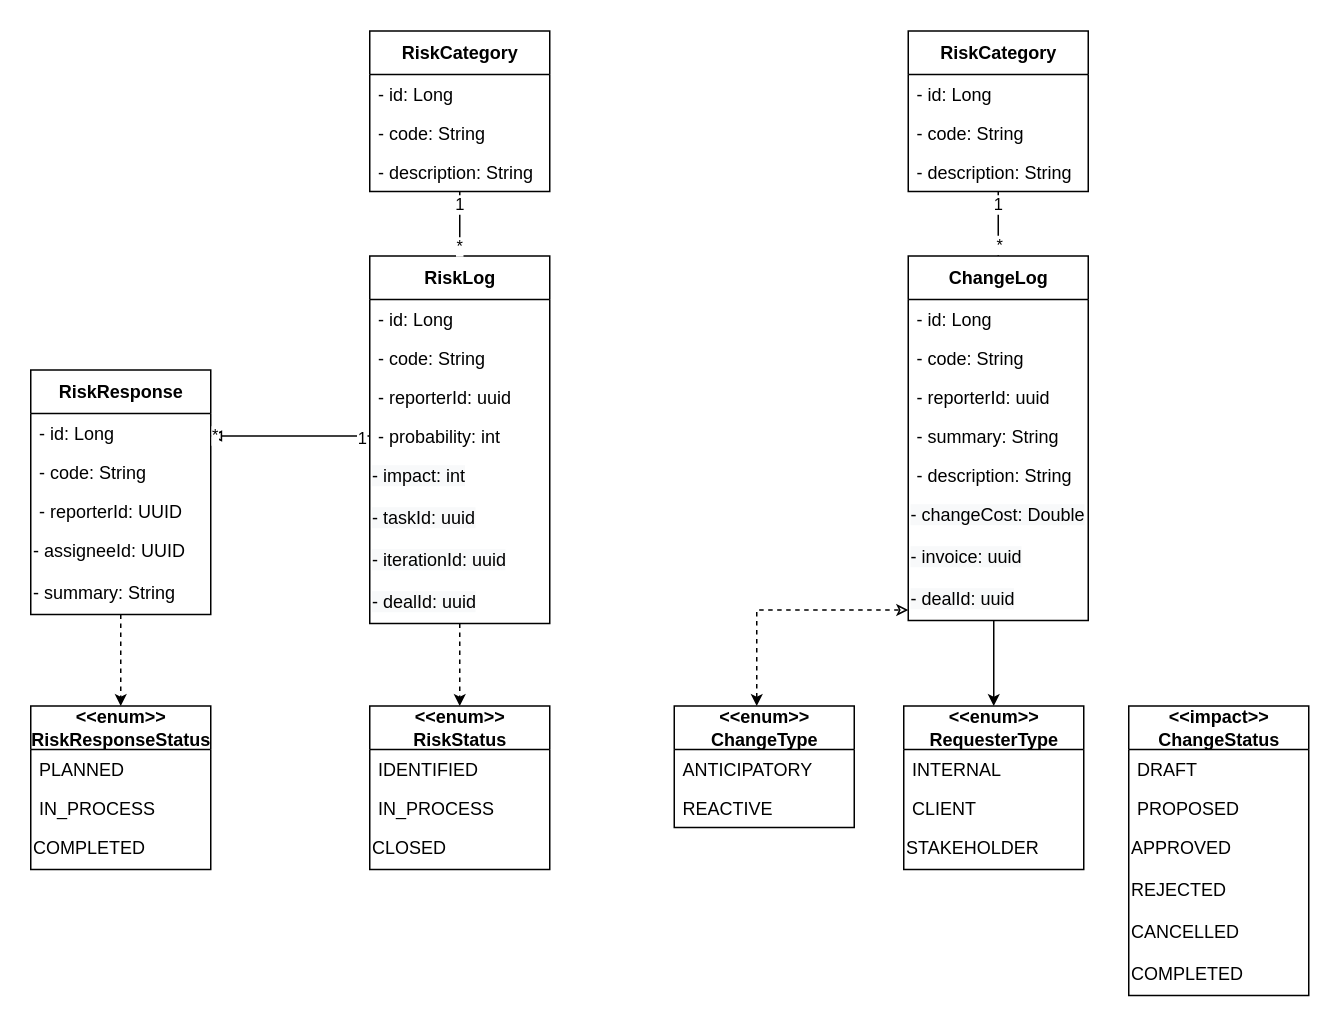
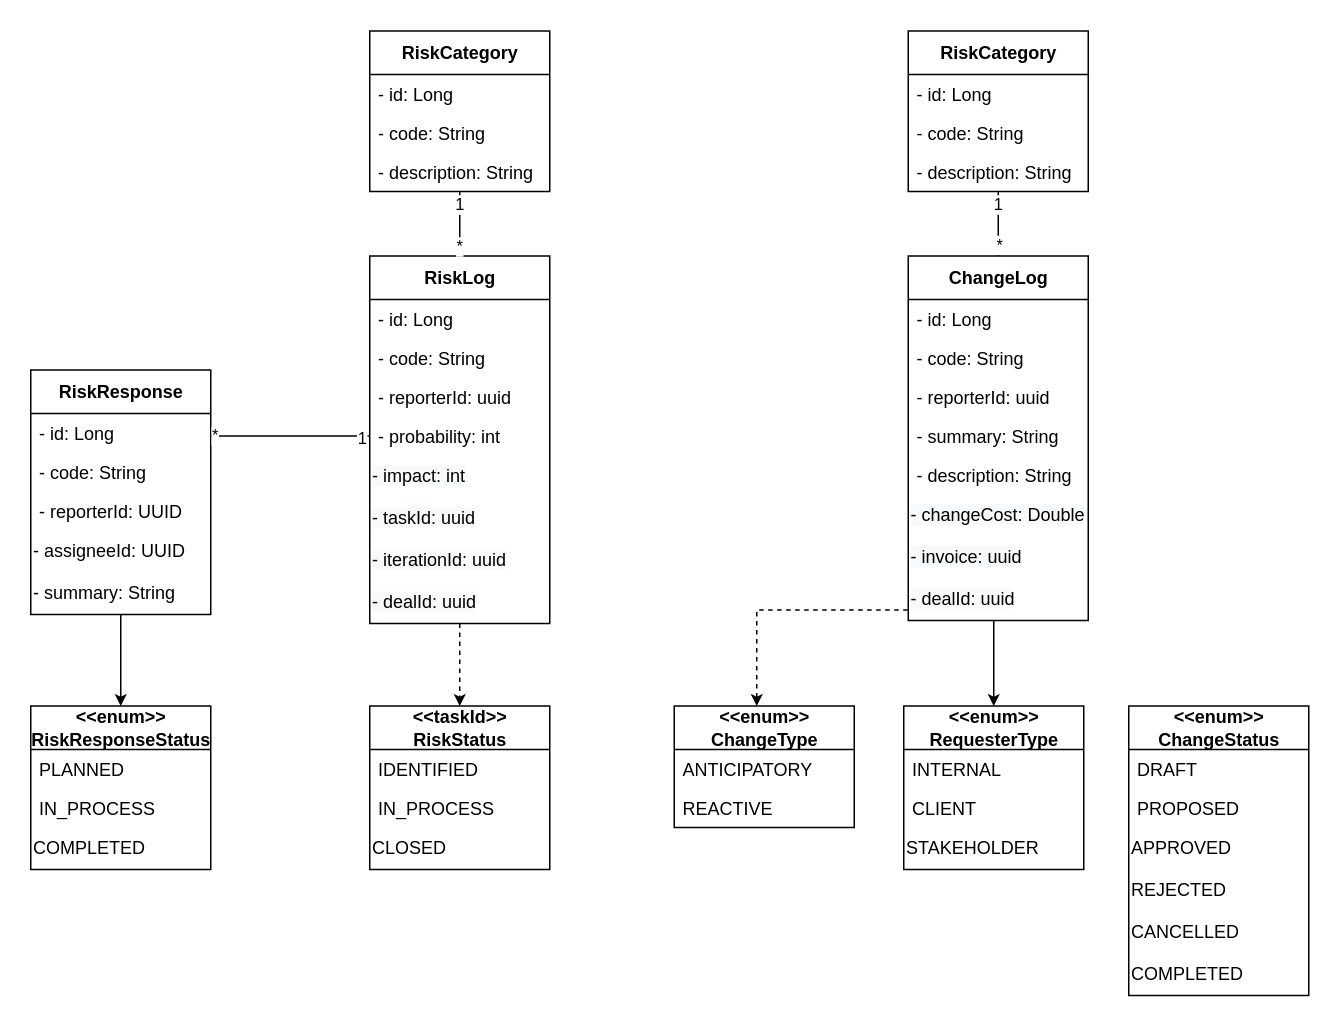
(222, 436) -> (220, 436)
(898, 610) -> (901, 610)
(121, 656) -> (121, 656)
(461, 728) -> (461, 728)
(1220, 728) -> (1220, 728)
